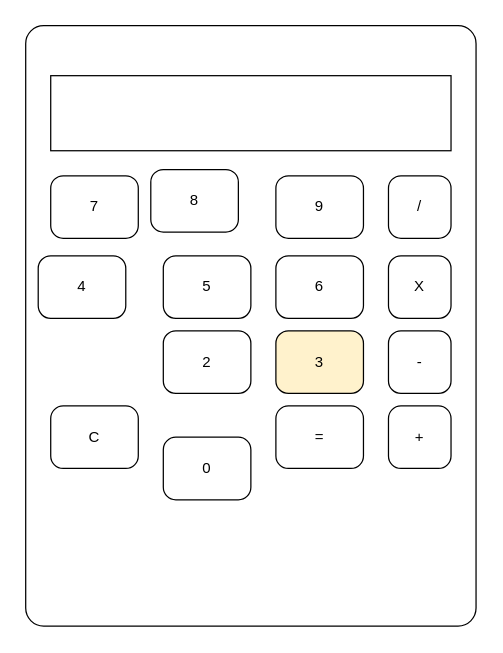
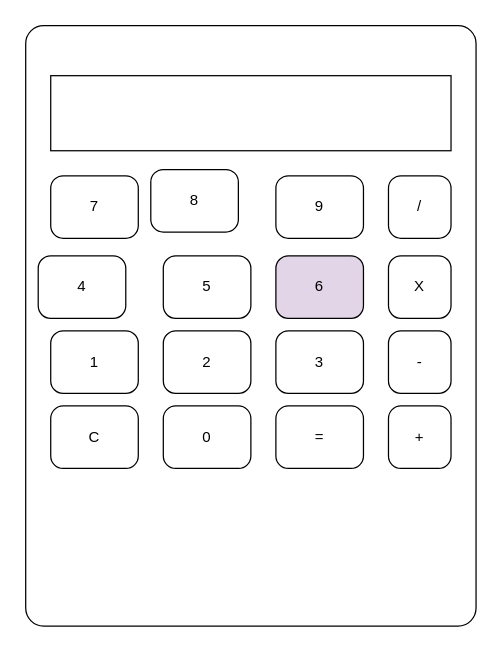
(319, 287) -> (319, 287)
none -> (94, 362)
(319, 362) -> (319, 362)
(207, 468) -> (207, 437)
